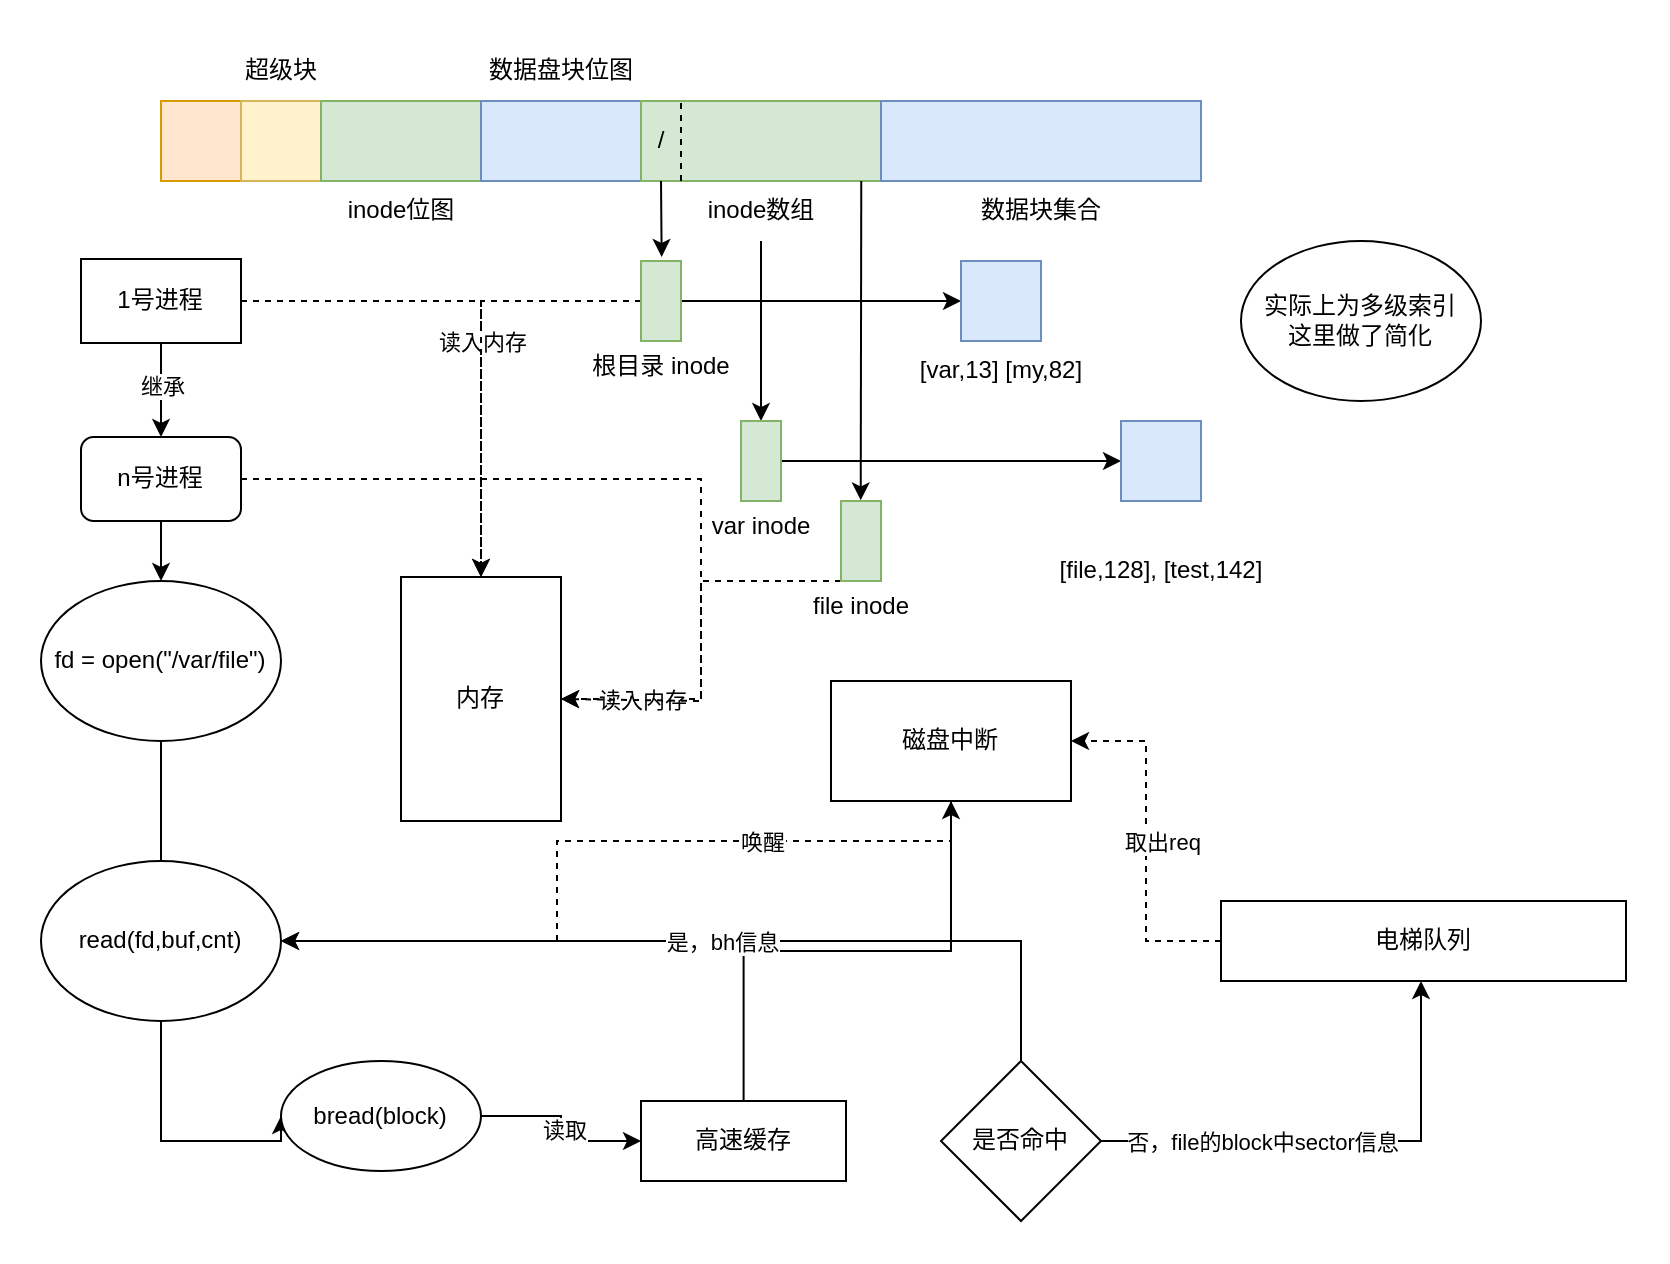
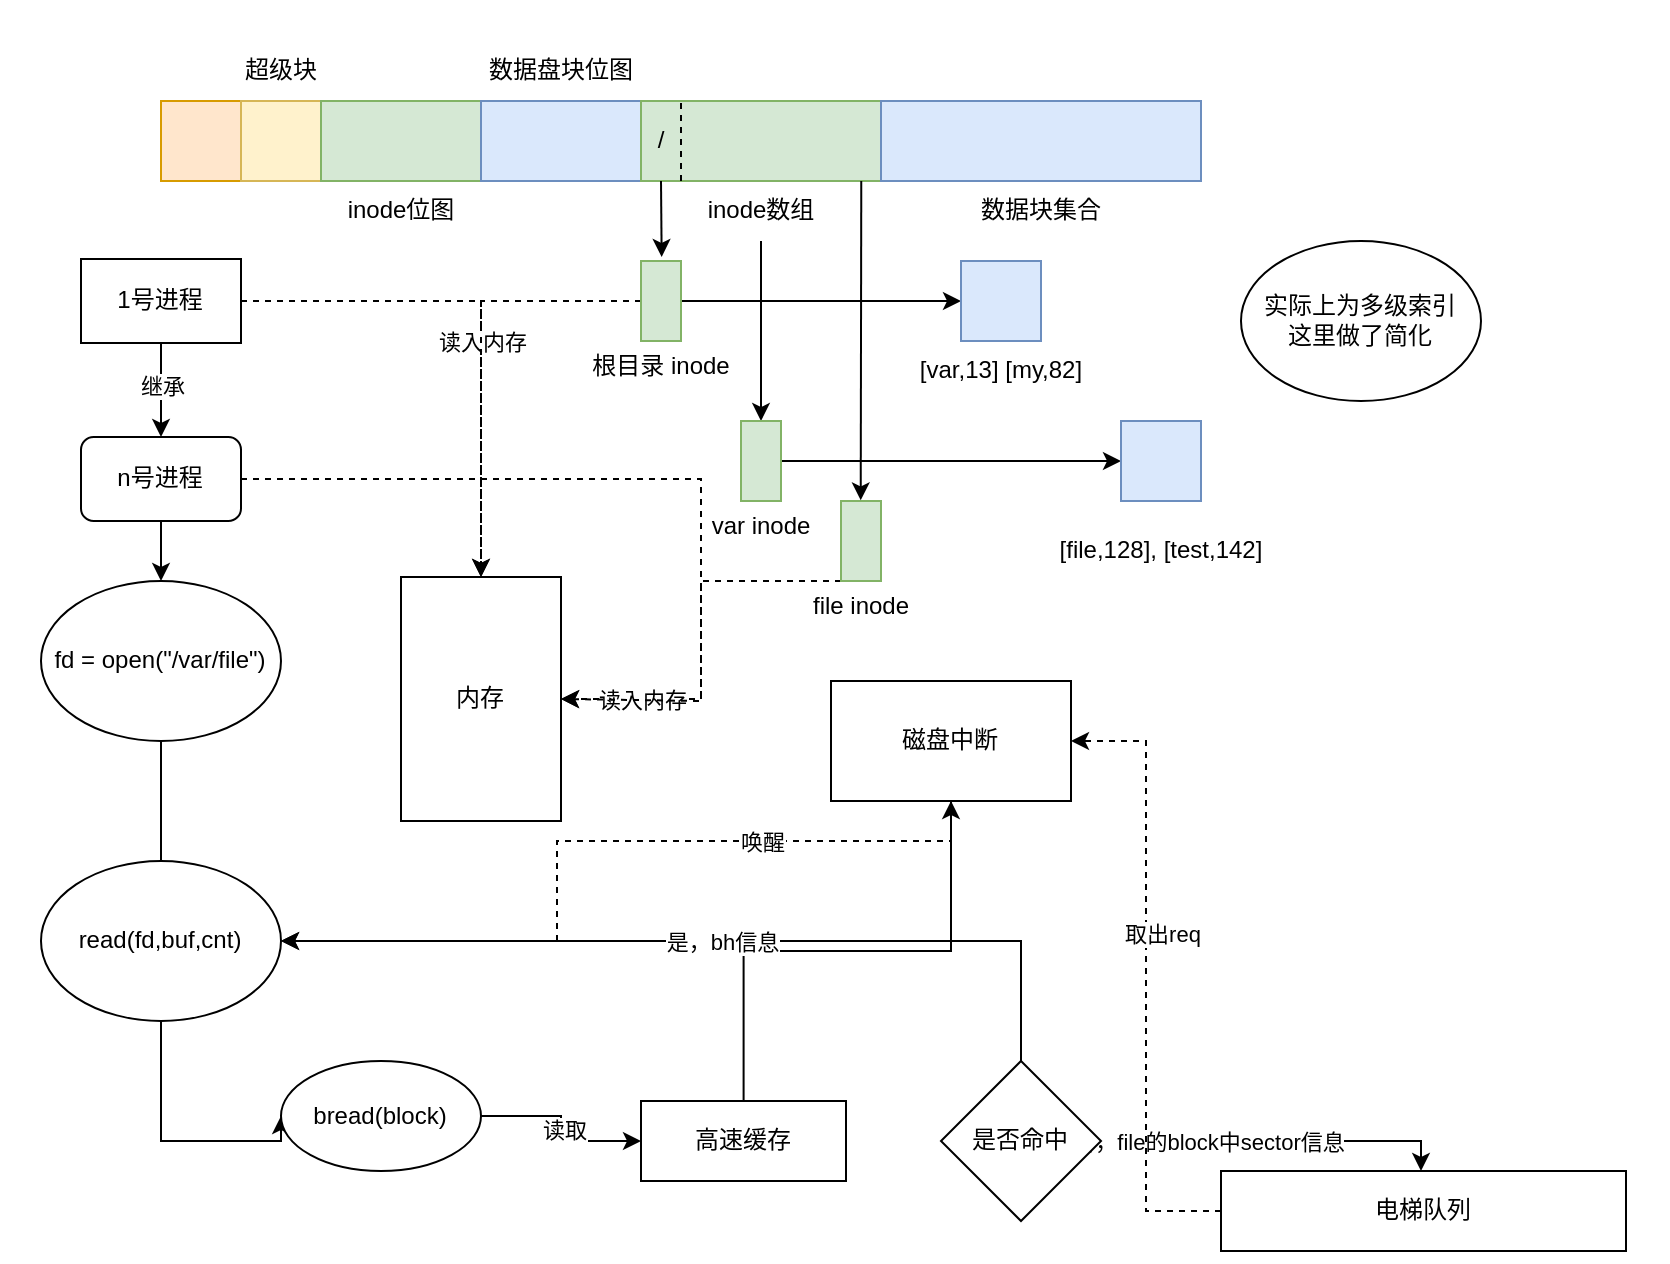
(1161, 571) -> (1161, 551)
(1424, 941) -> (1424, 1211)
